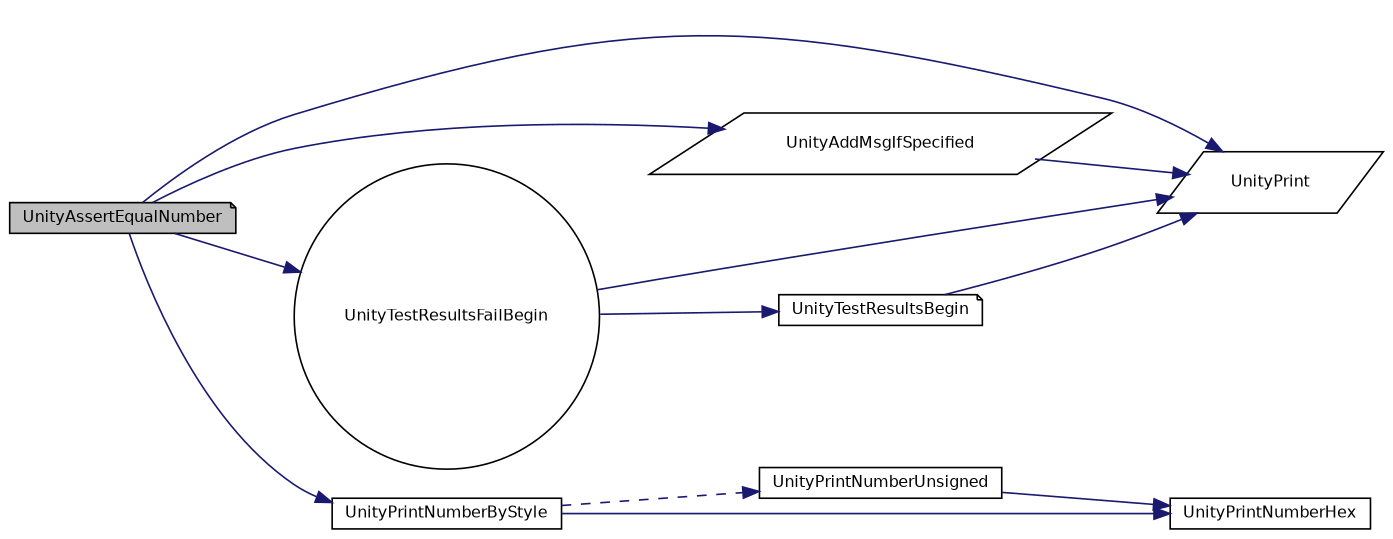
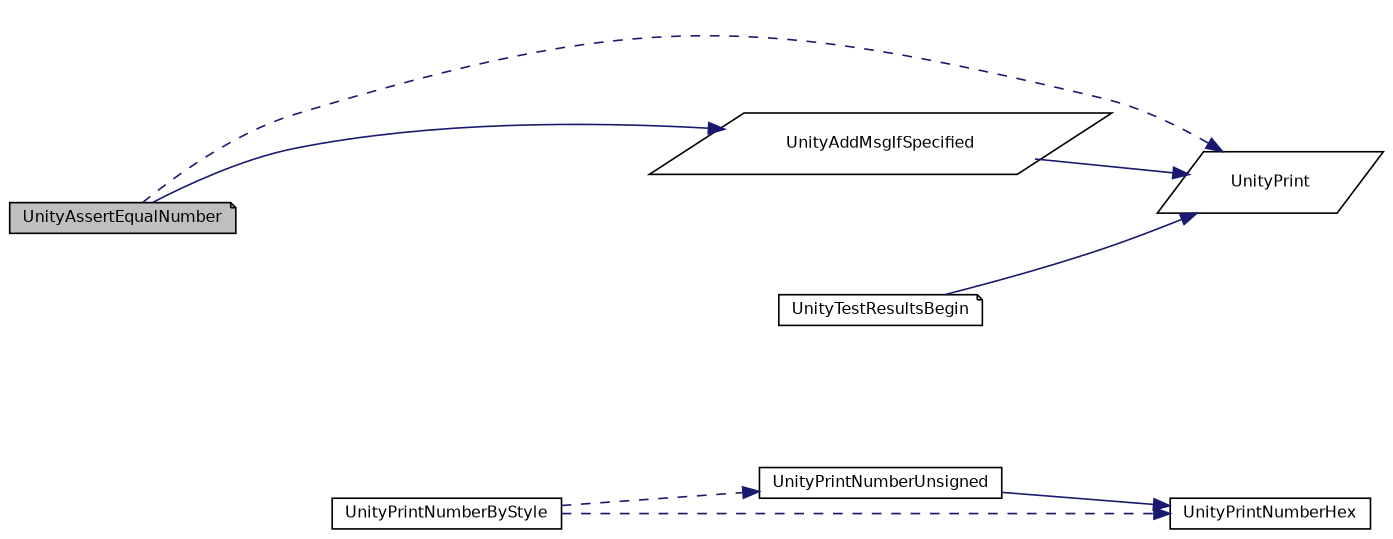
(666, 38) -> (666, 38)
(447, 317) -> none
(200, 383) -> none
(858, 514) -> (858, 514)
